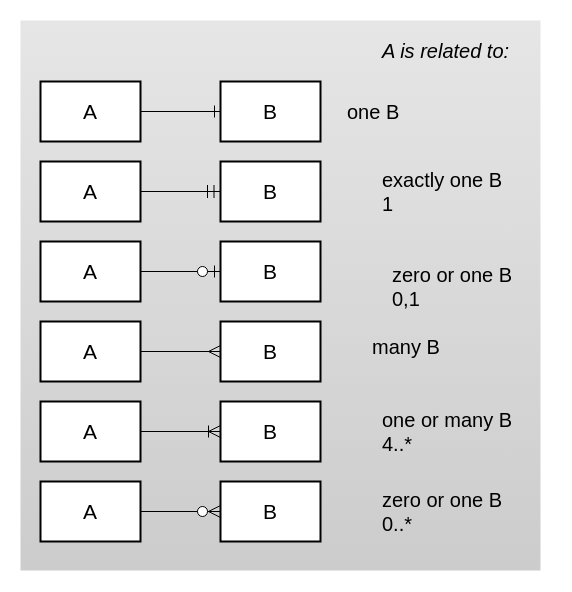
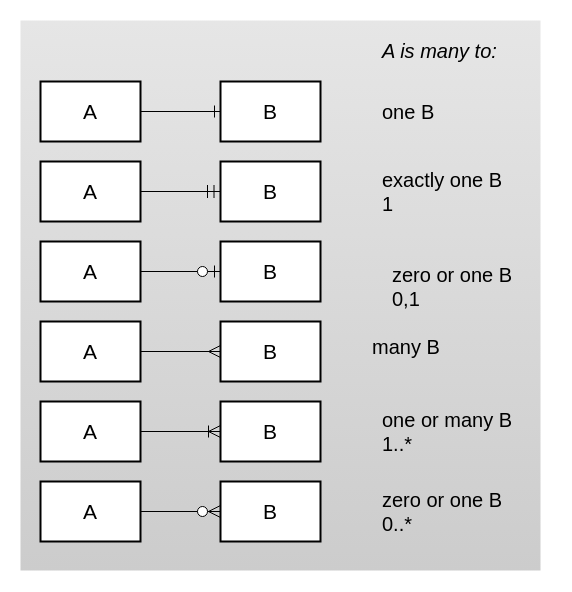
(427, 51) -> (418, 51)
(411, 112) -> (446, 112)
(422, 432) -> (422, 432)
